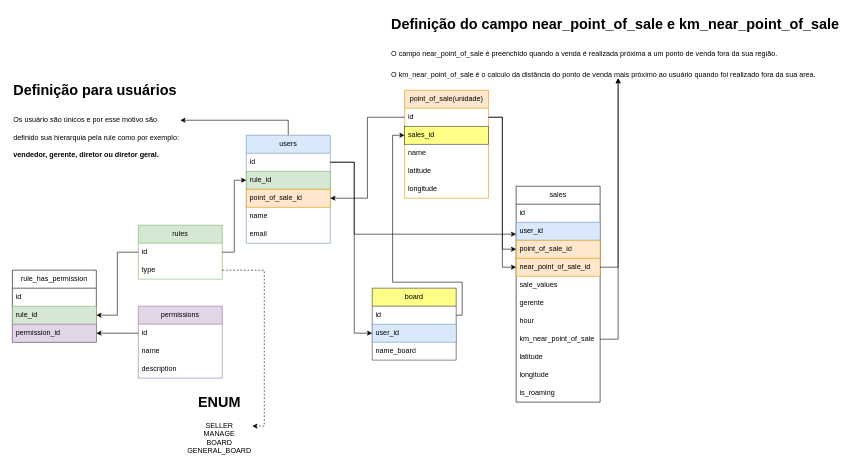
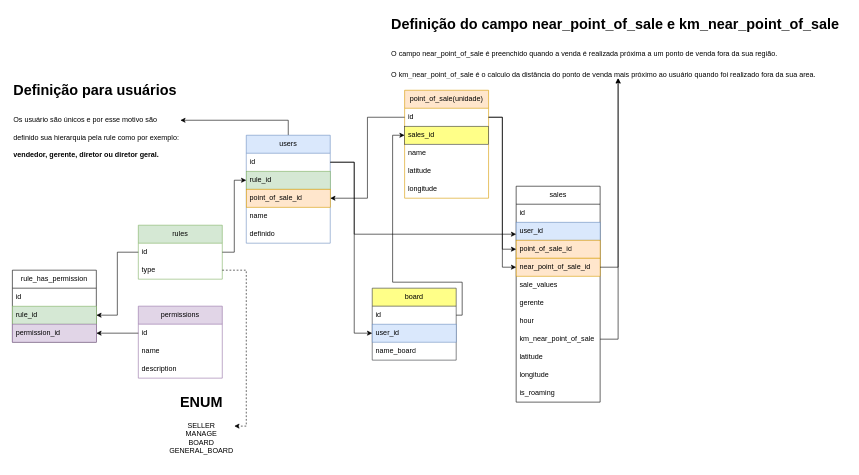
(258, 234) -> (264, 234)
(219, 426) -> (201, 426)
